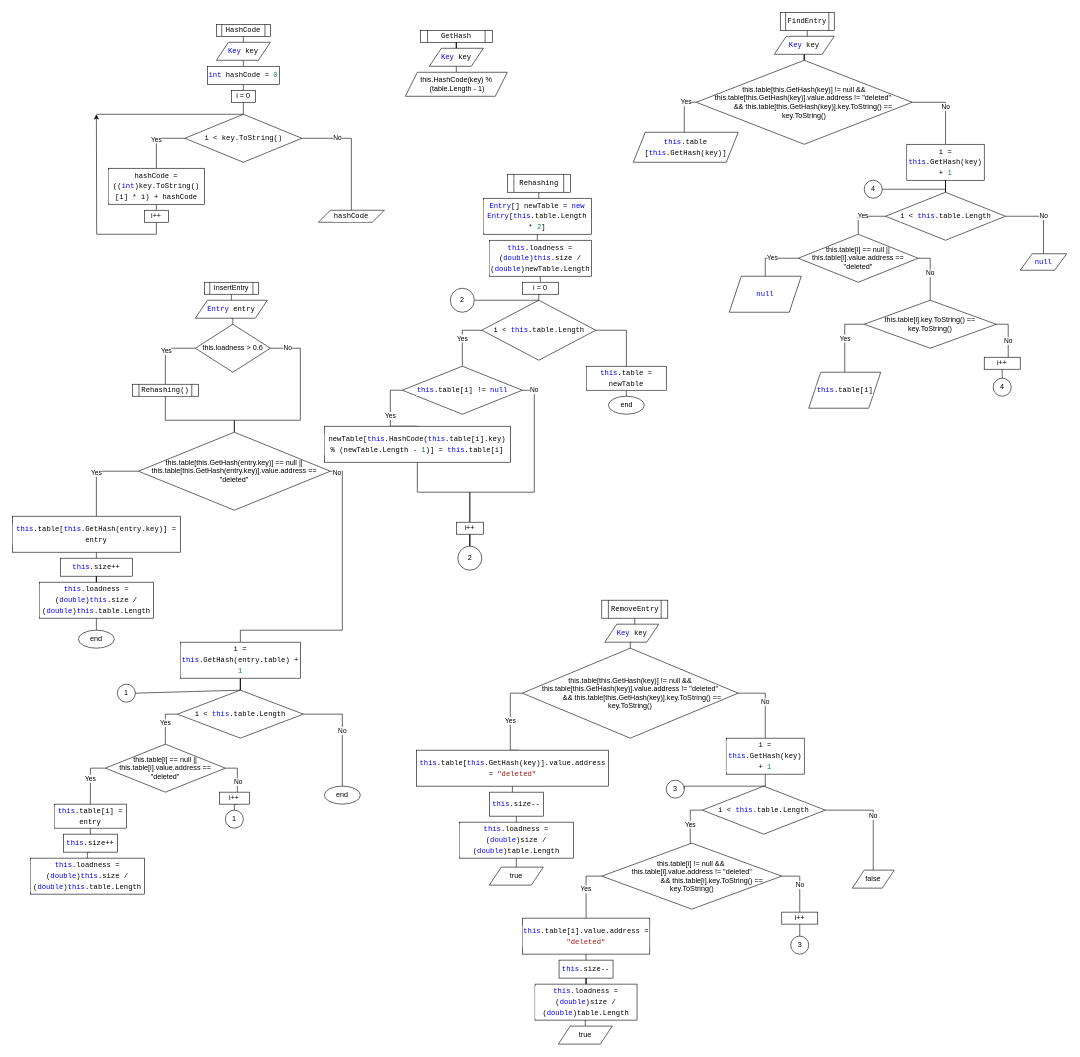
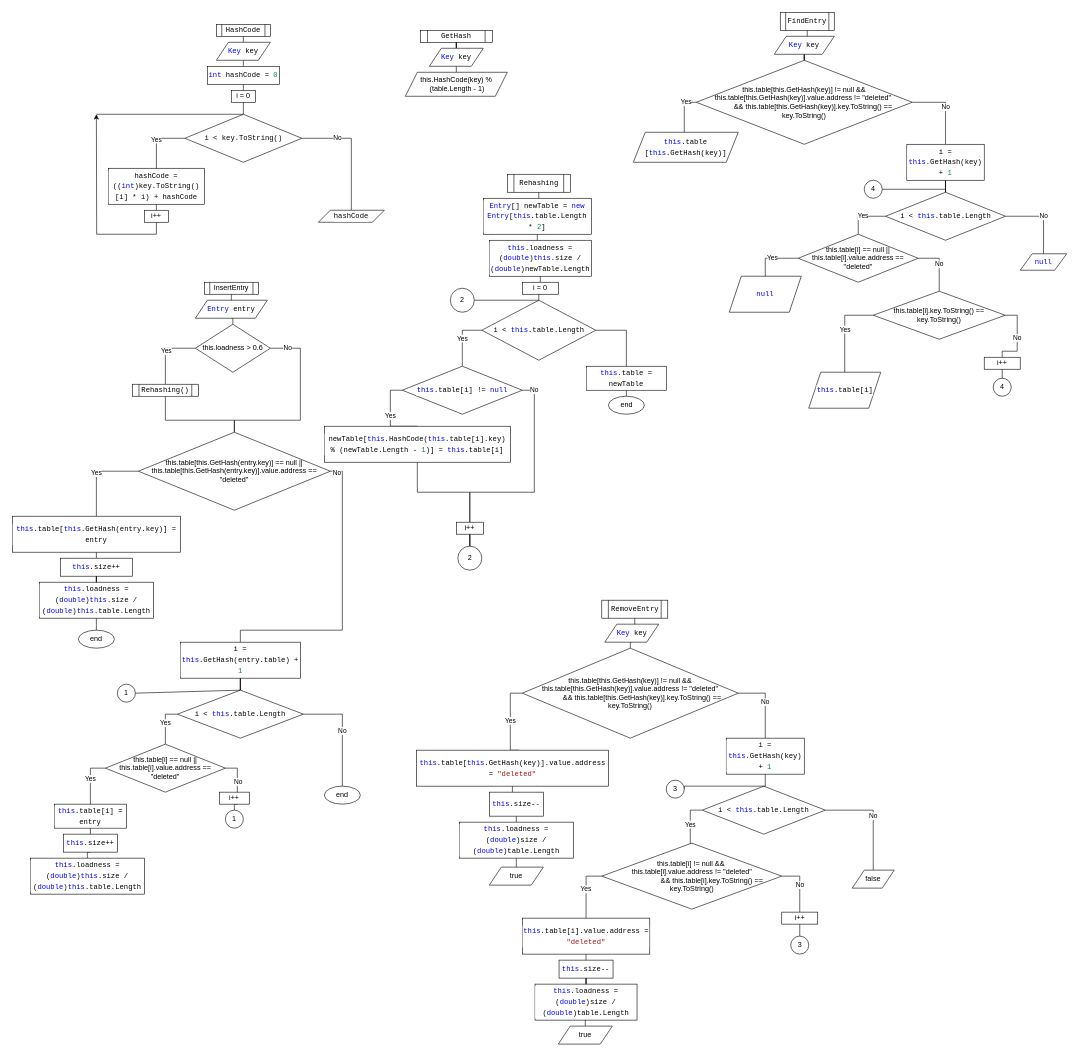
(930, 324) -> (939, 315)
